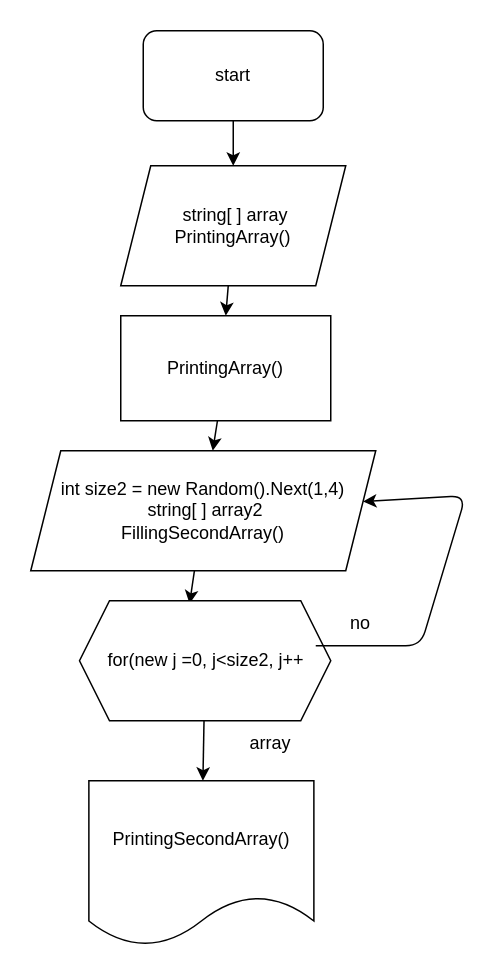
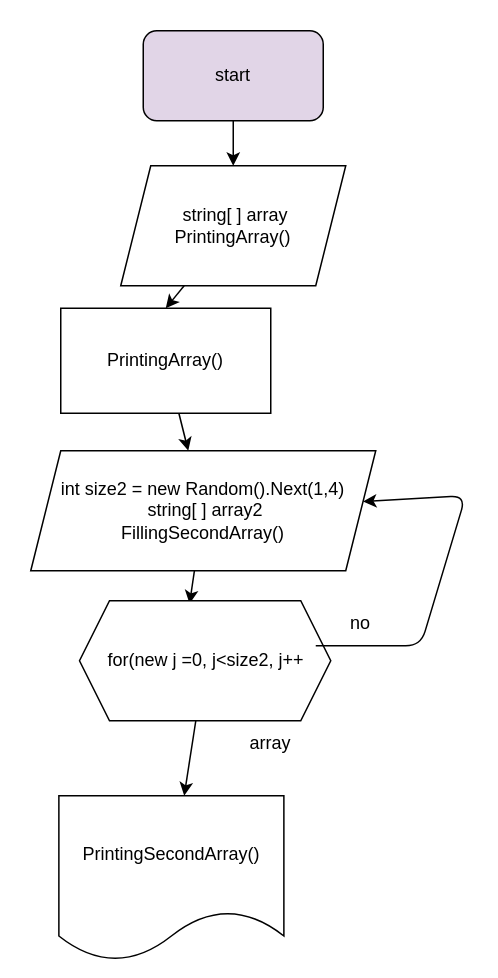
(233, 76) -> (233, 76)
(226, 368) -> (166, 361)
(201, 863) -> (171, 878)
